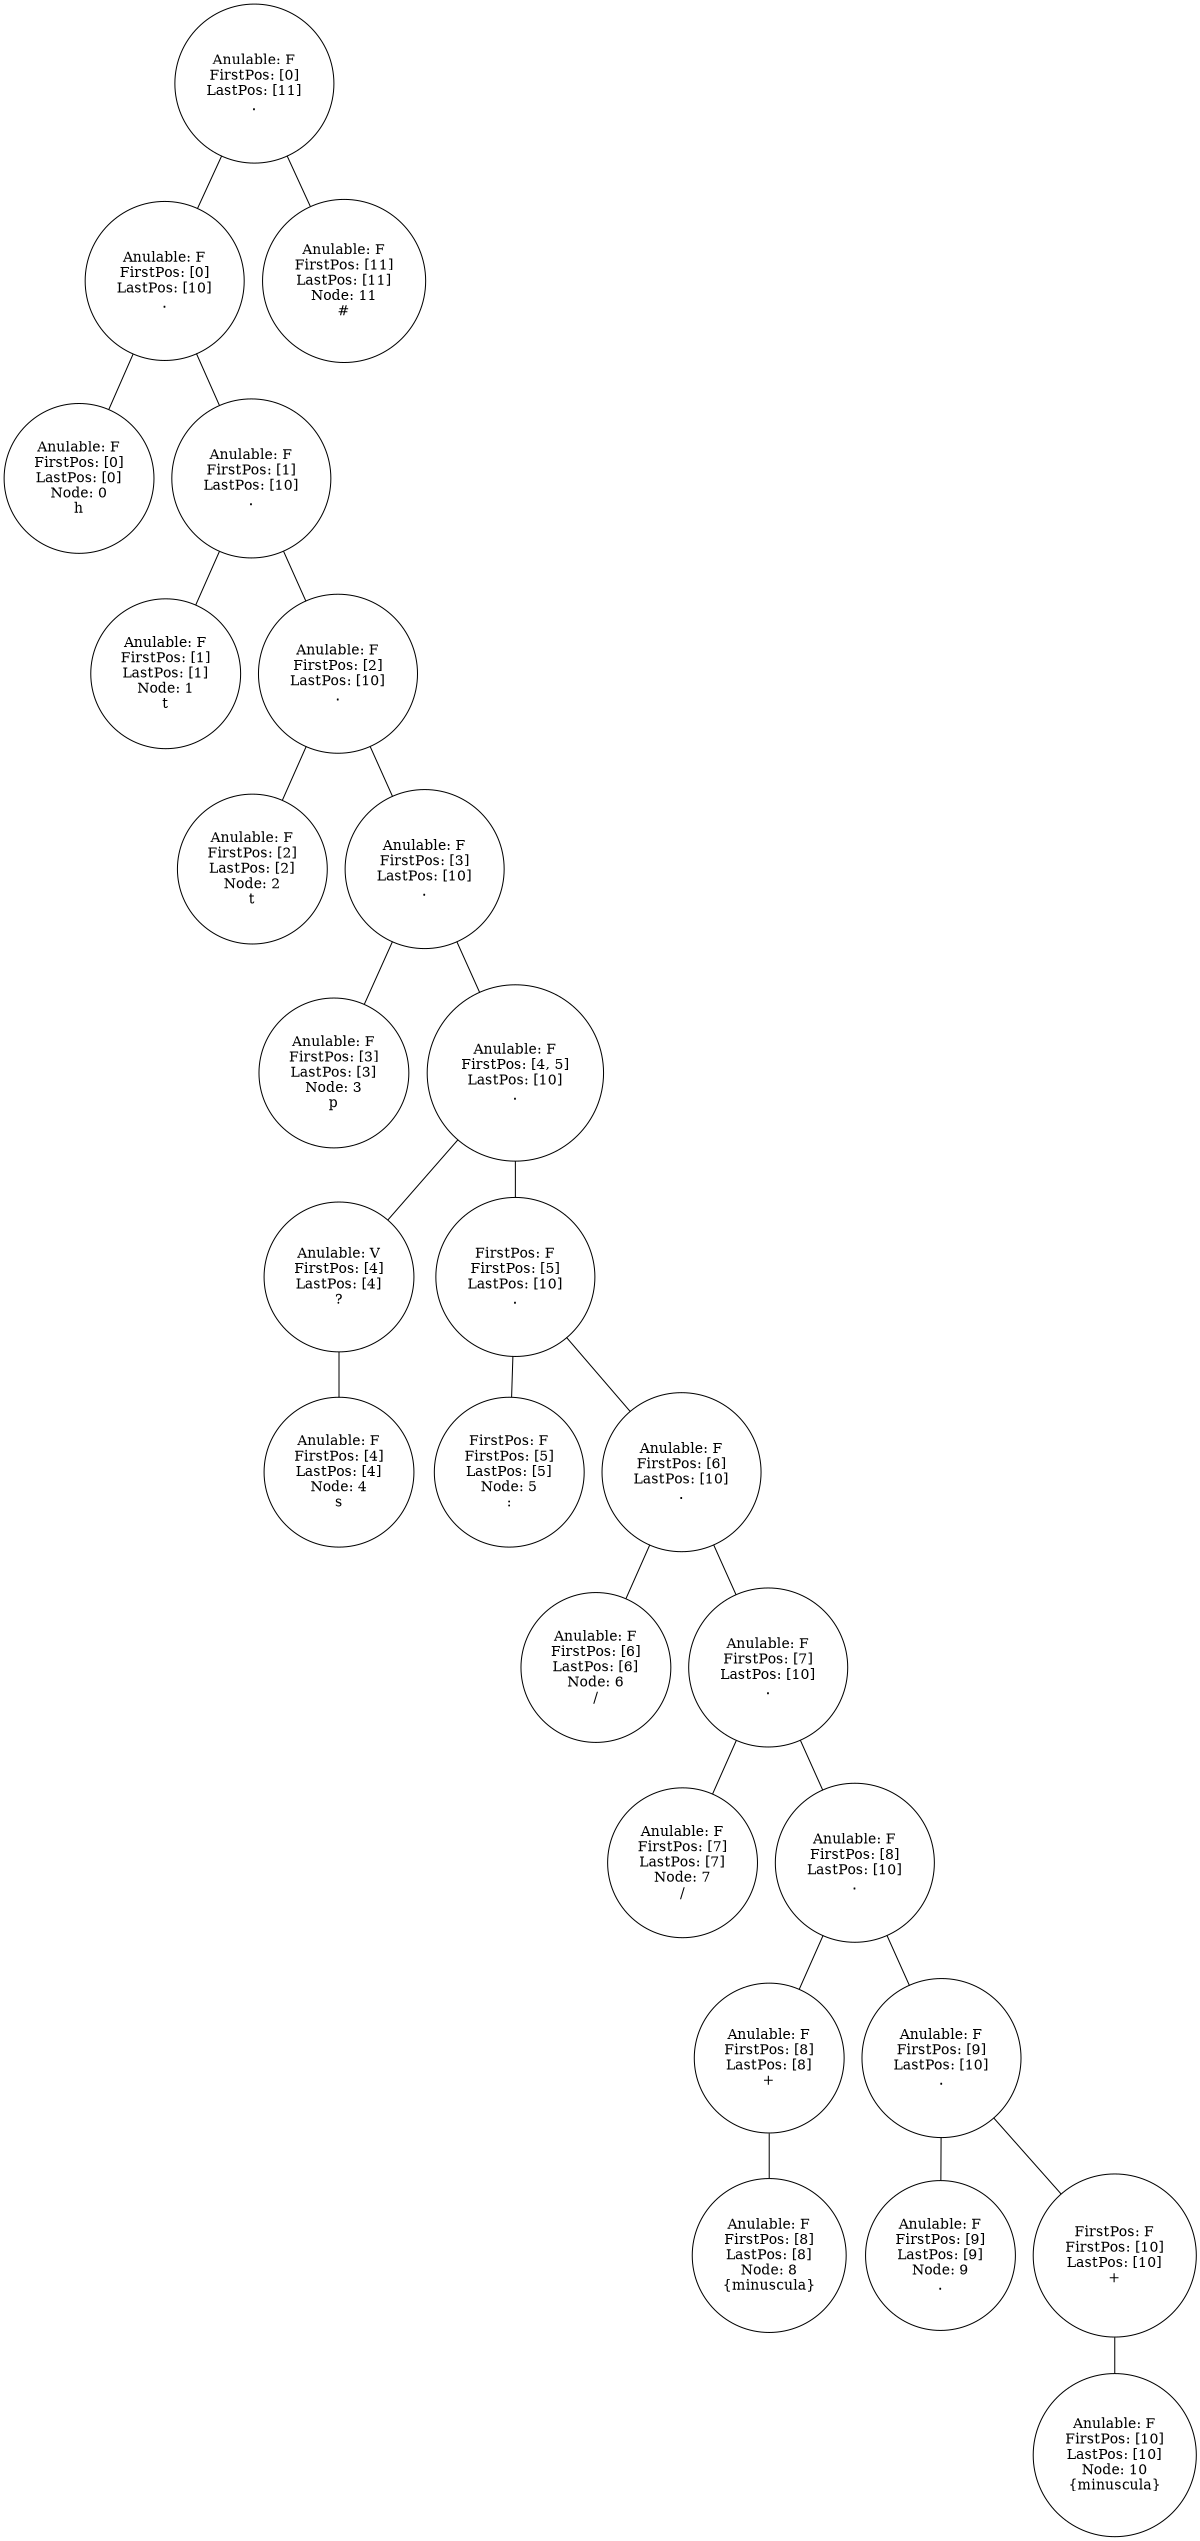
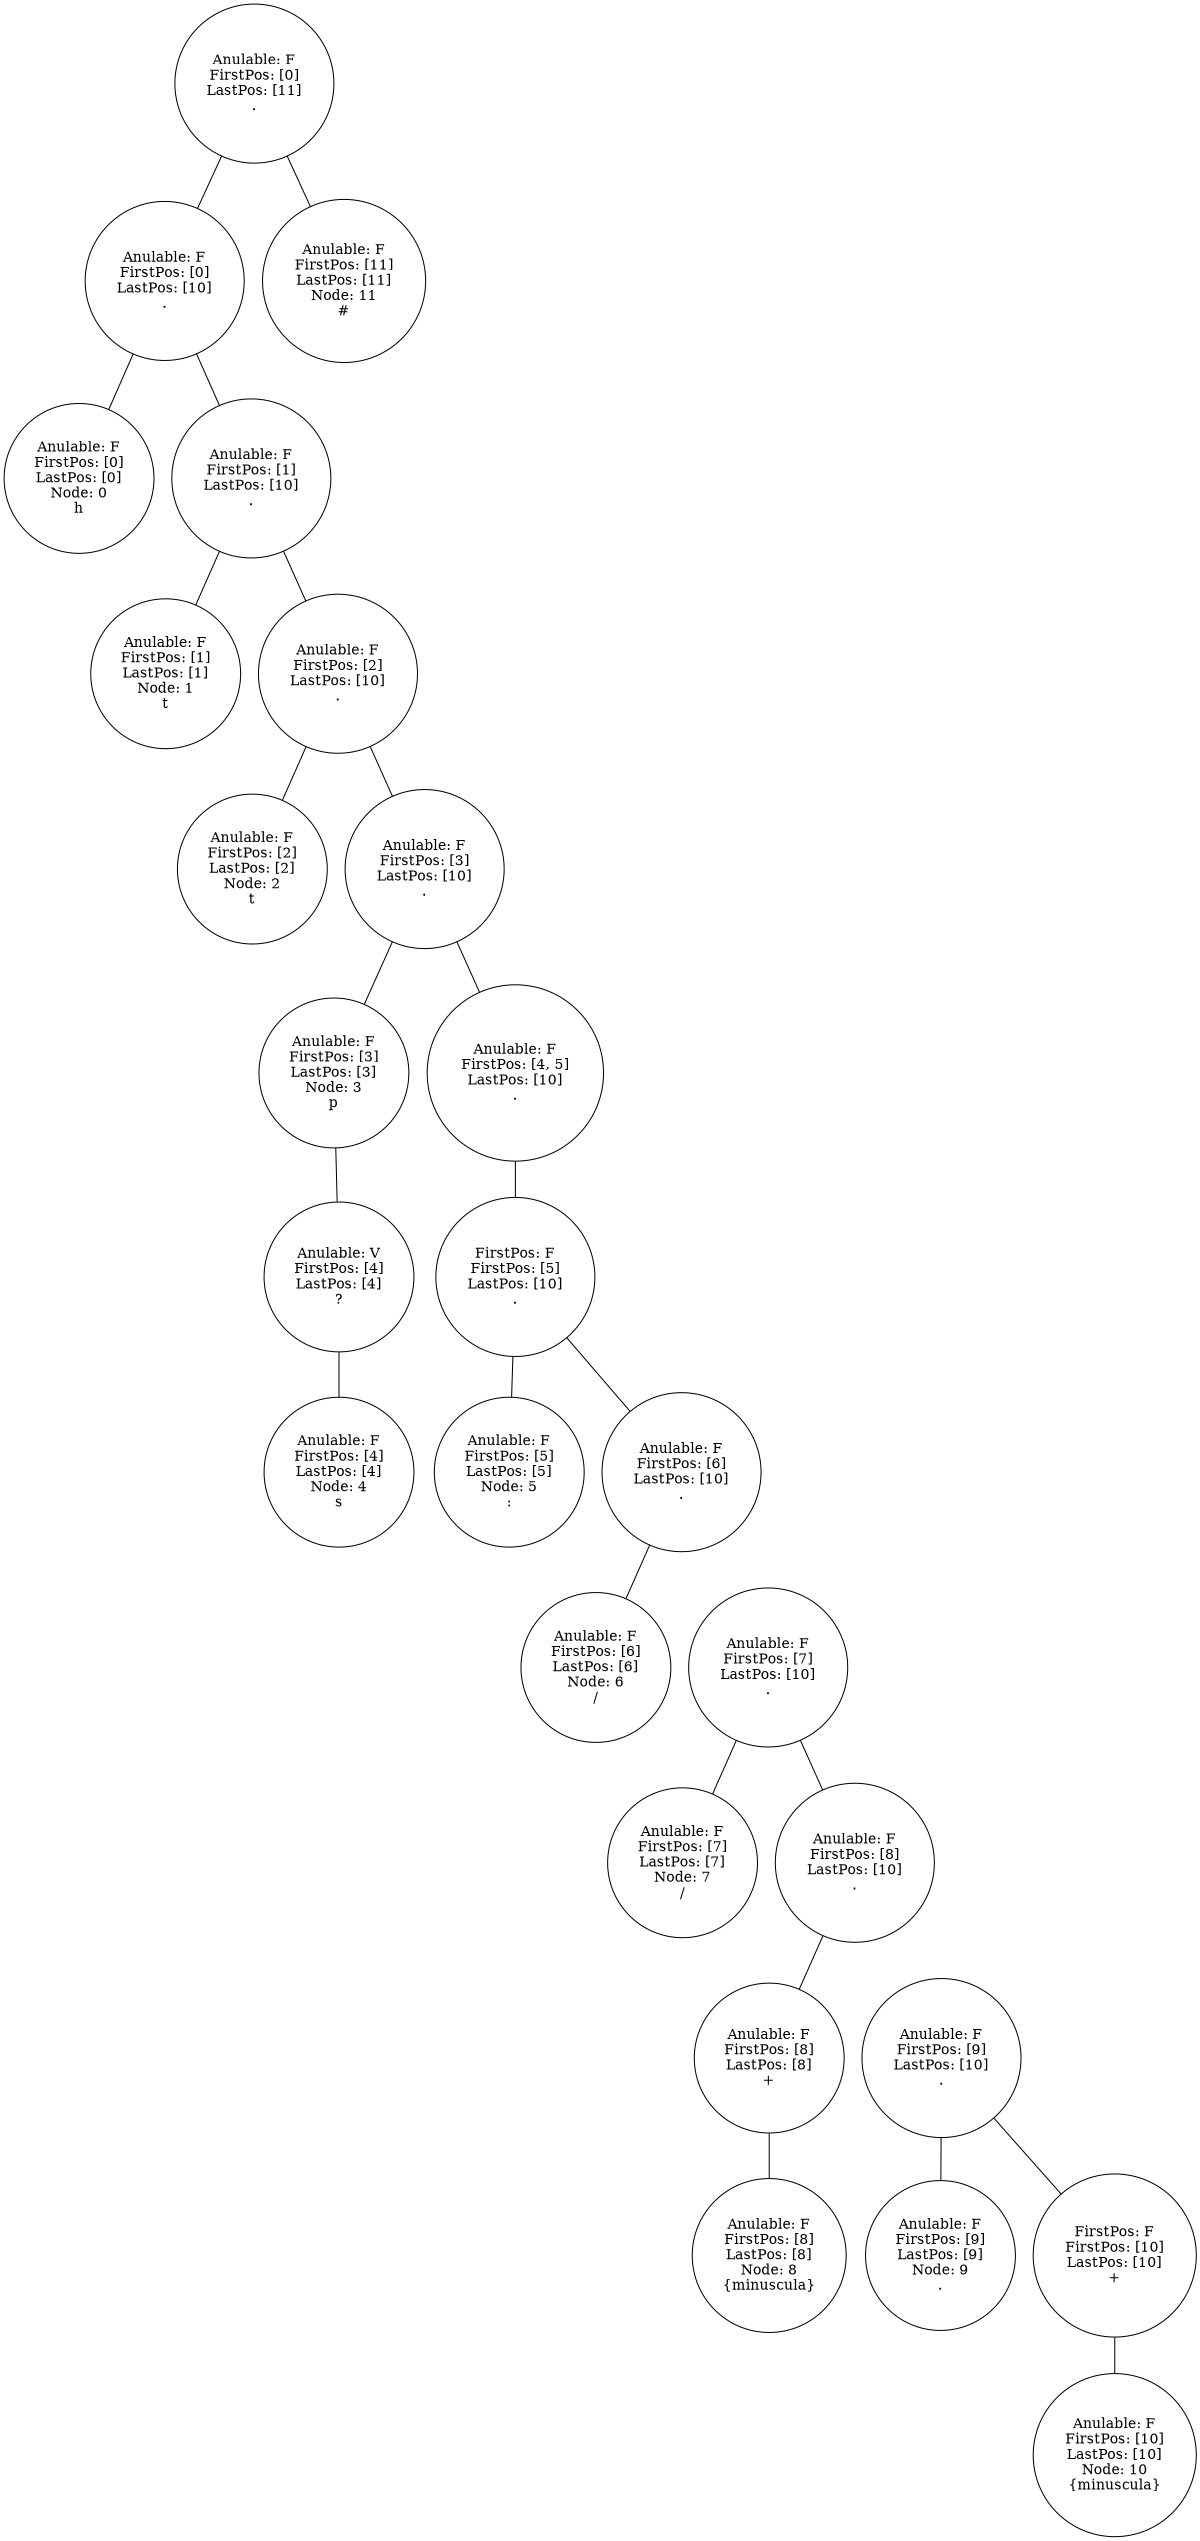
(423, 1180) -> (336, 1175)
(509, 1472) -> (509, 1472)
(725, 1570) -> none
(898, 1960) -> none
